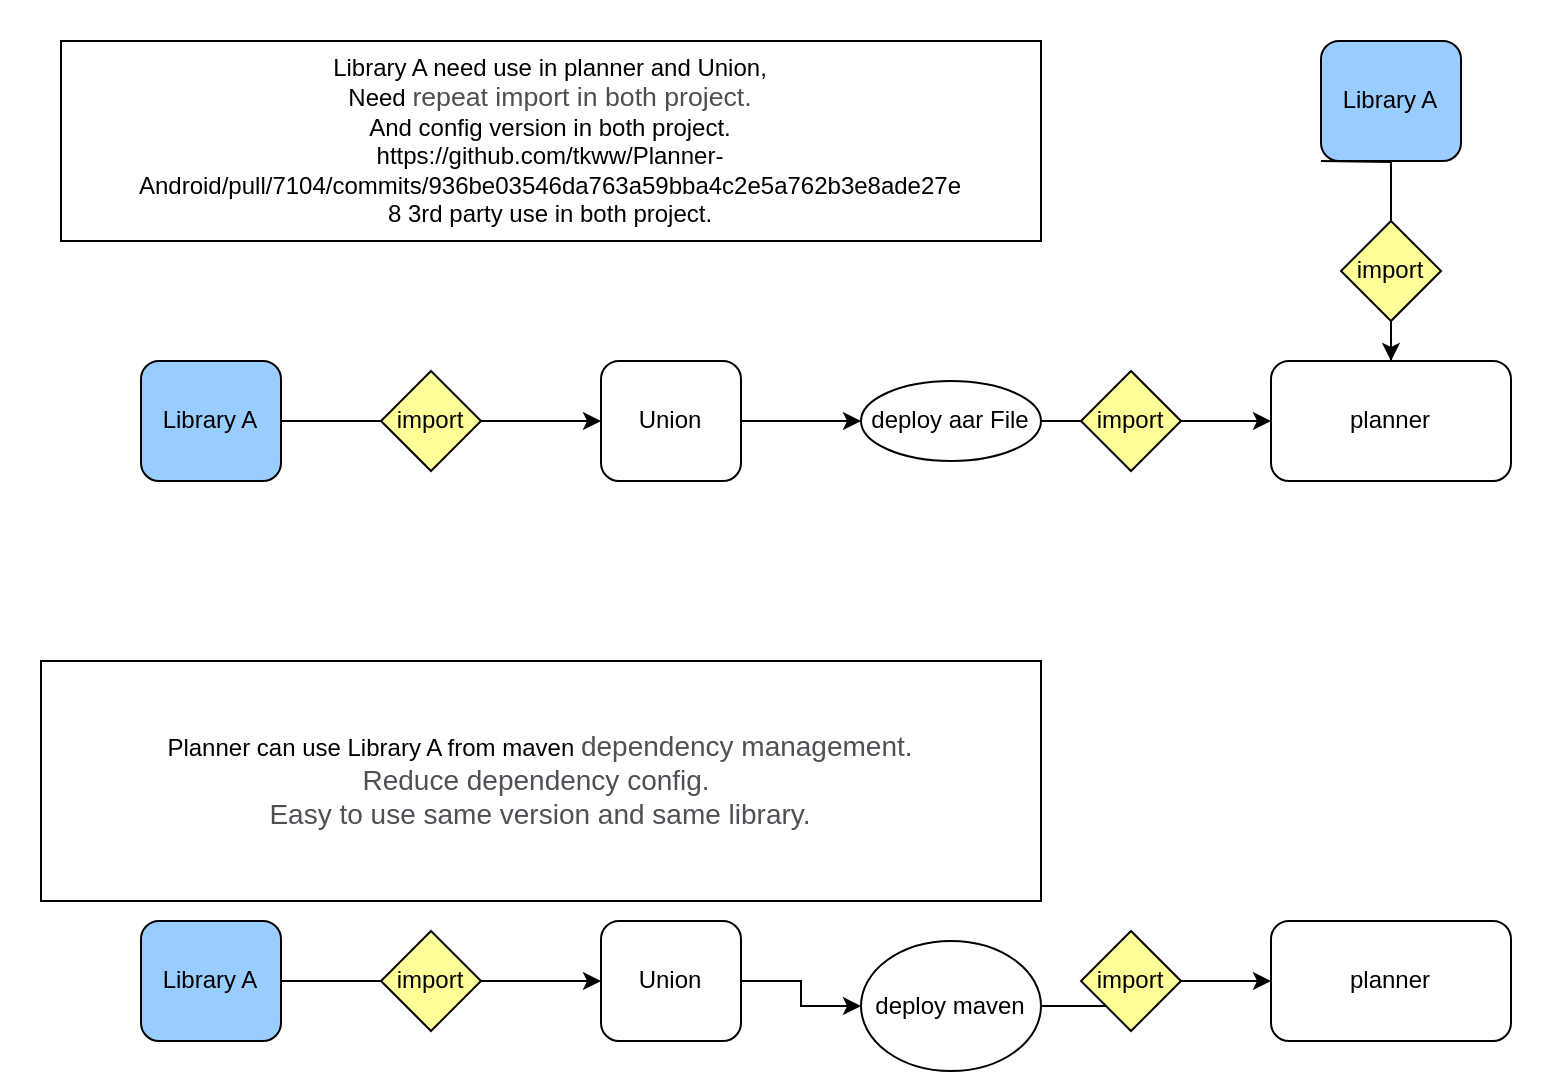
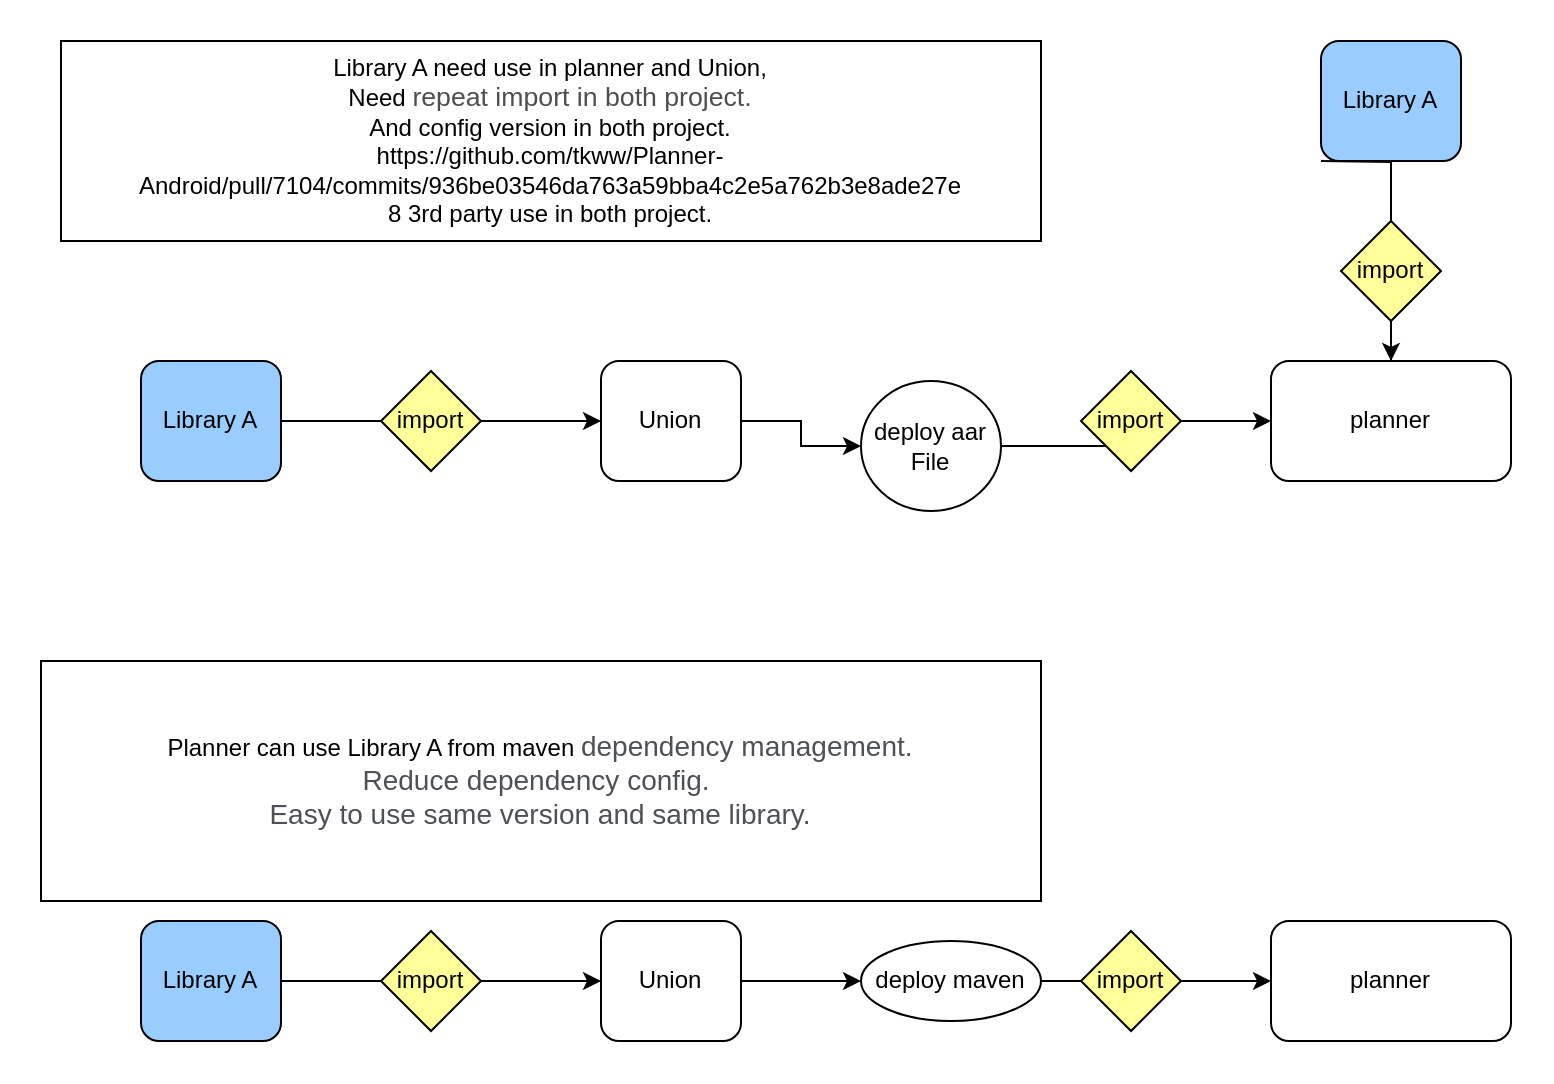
(951, 421) -> (931, 446)
(951, 1006) -> (951, 981)
